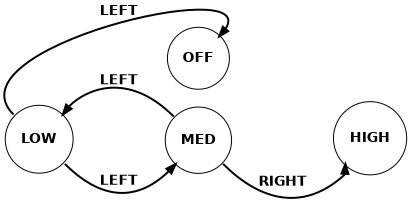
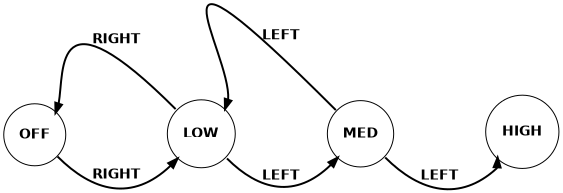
(119, 11) -> (116, 39)
(283, 182) -> (440, 176)
none -> (112, 188)
